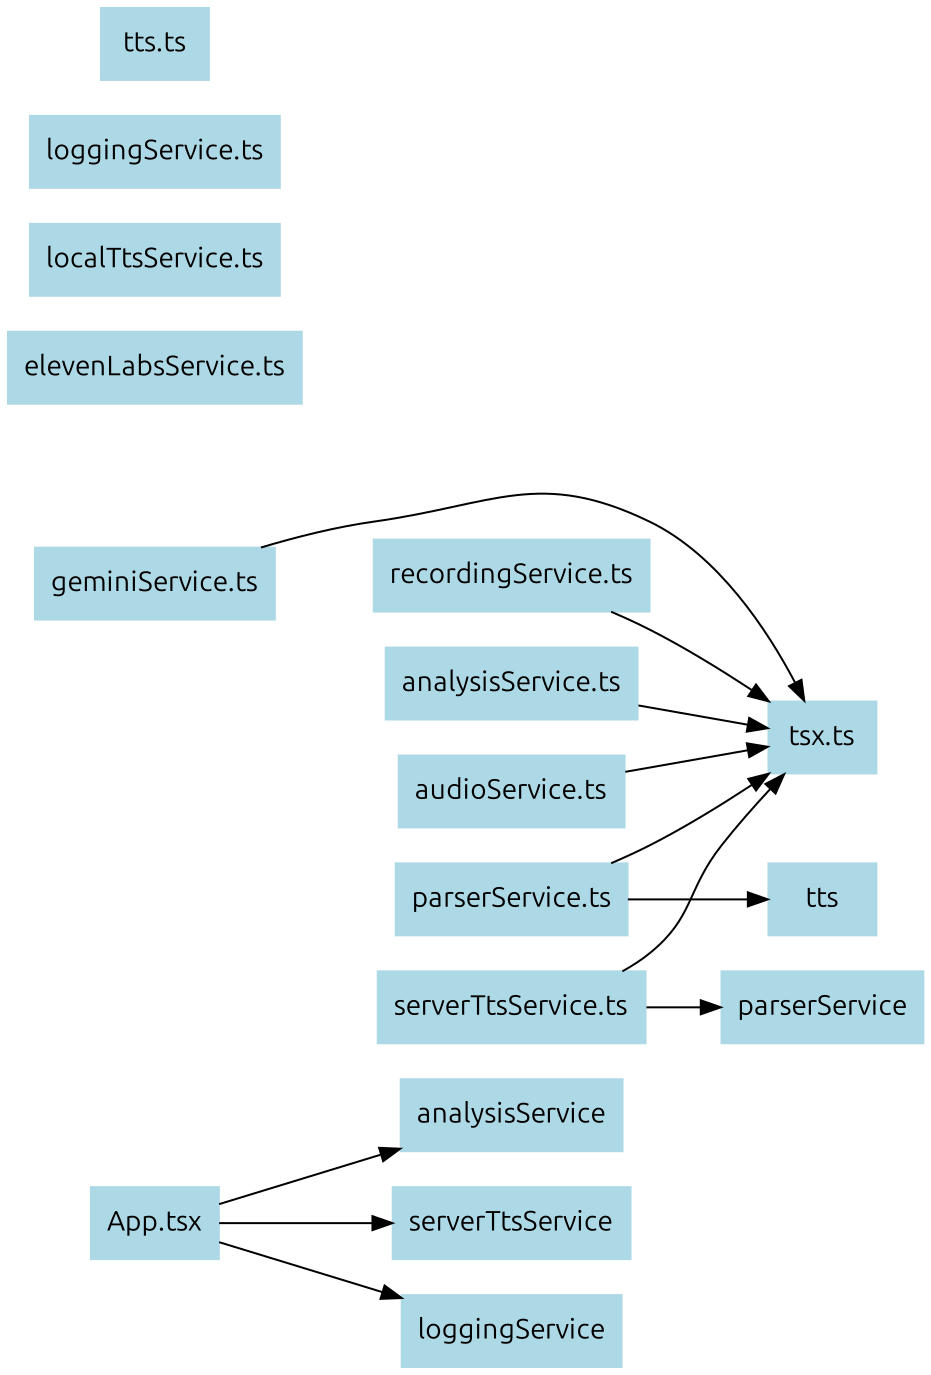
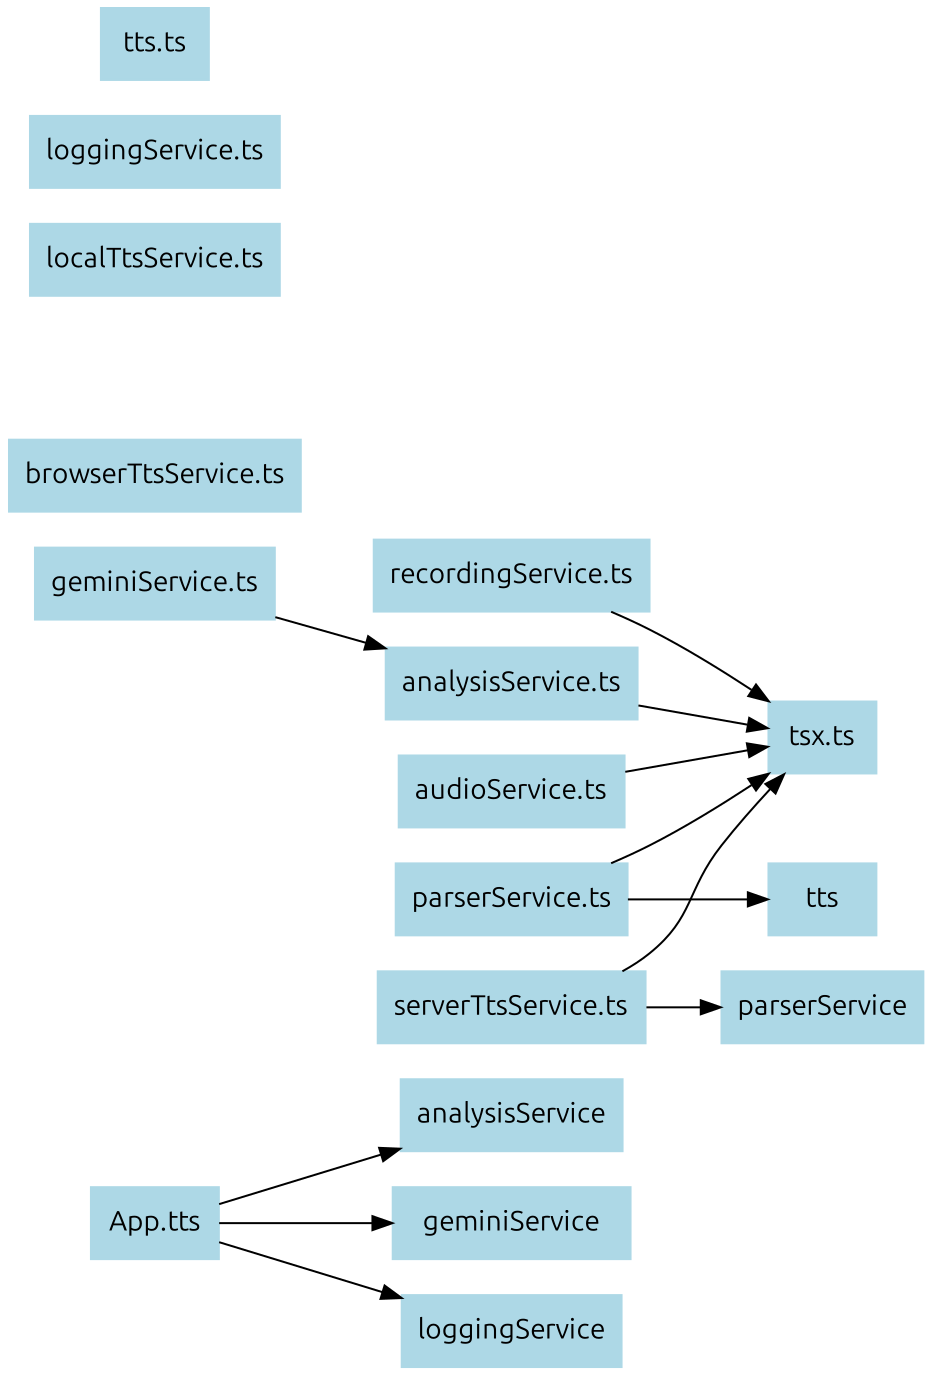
(155, 368) -> none
none -> (155, 476)
(565, 496) -> (321, 630)
(155, 1223) -> (155, 1223)
(512, 1223) -> (512, 1223)
